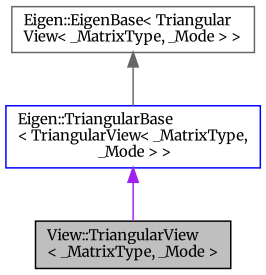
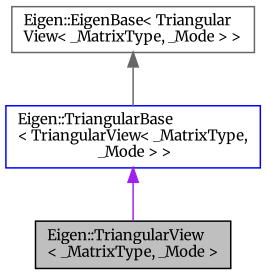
(133, 245) -> (133, 245)
